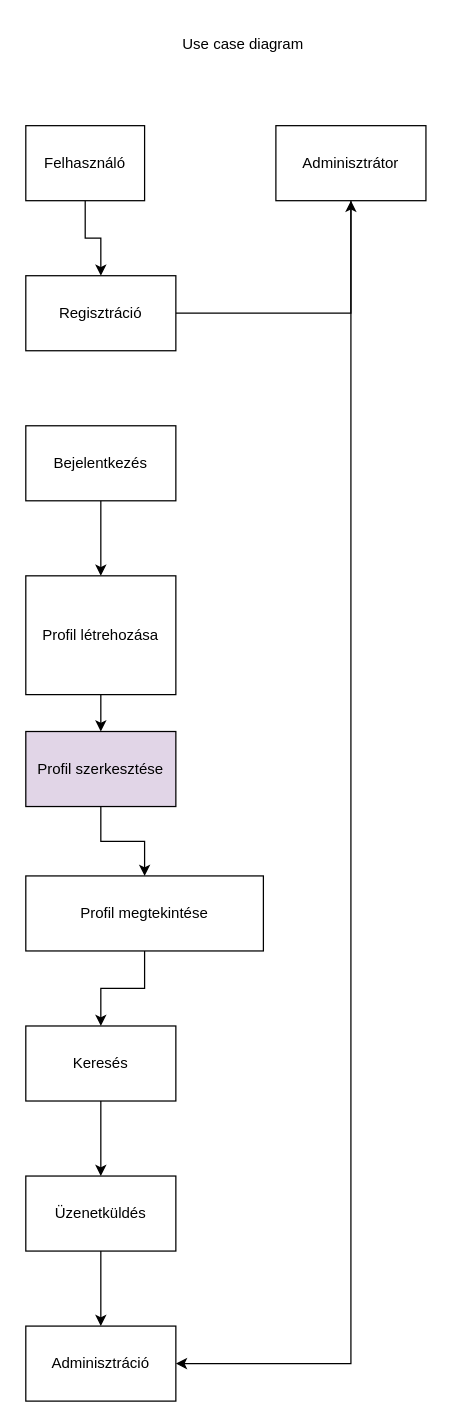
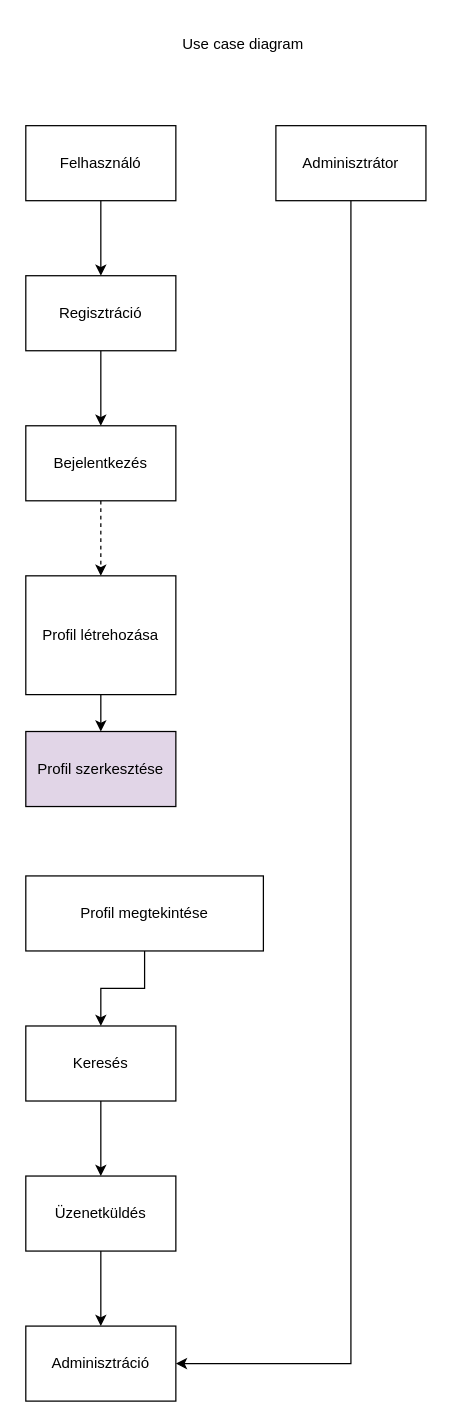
(85, 163) -> (101, 163)
(262, 313) -> (101, 384)
(101, 535) -> (101, 535)
(118, 841) -> none
